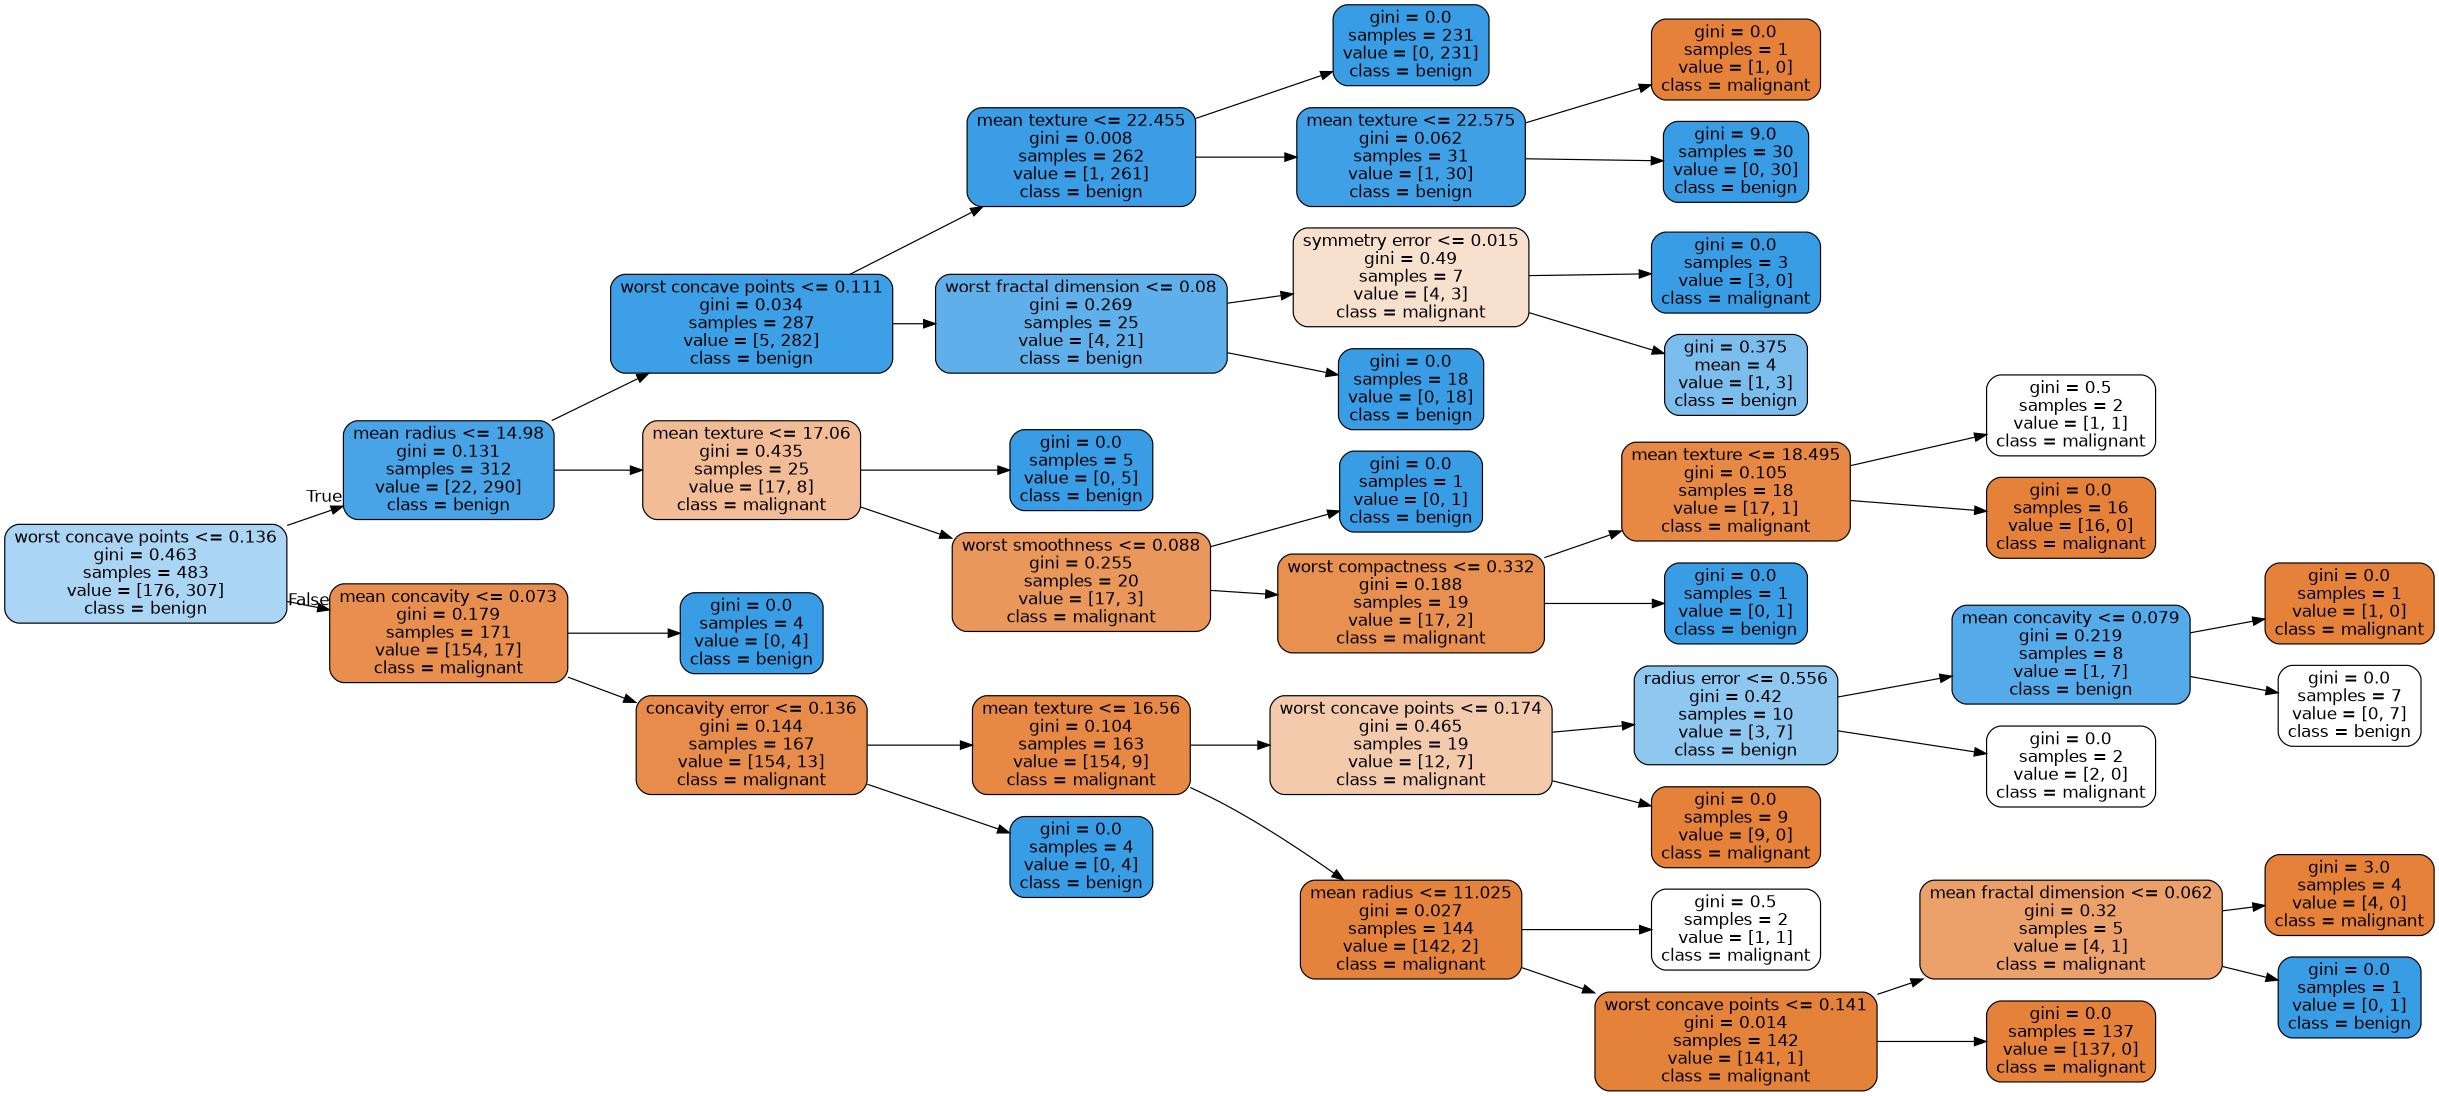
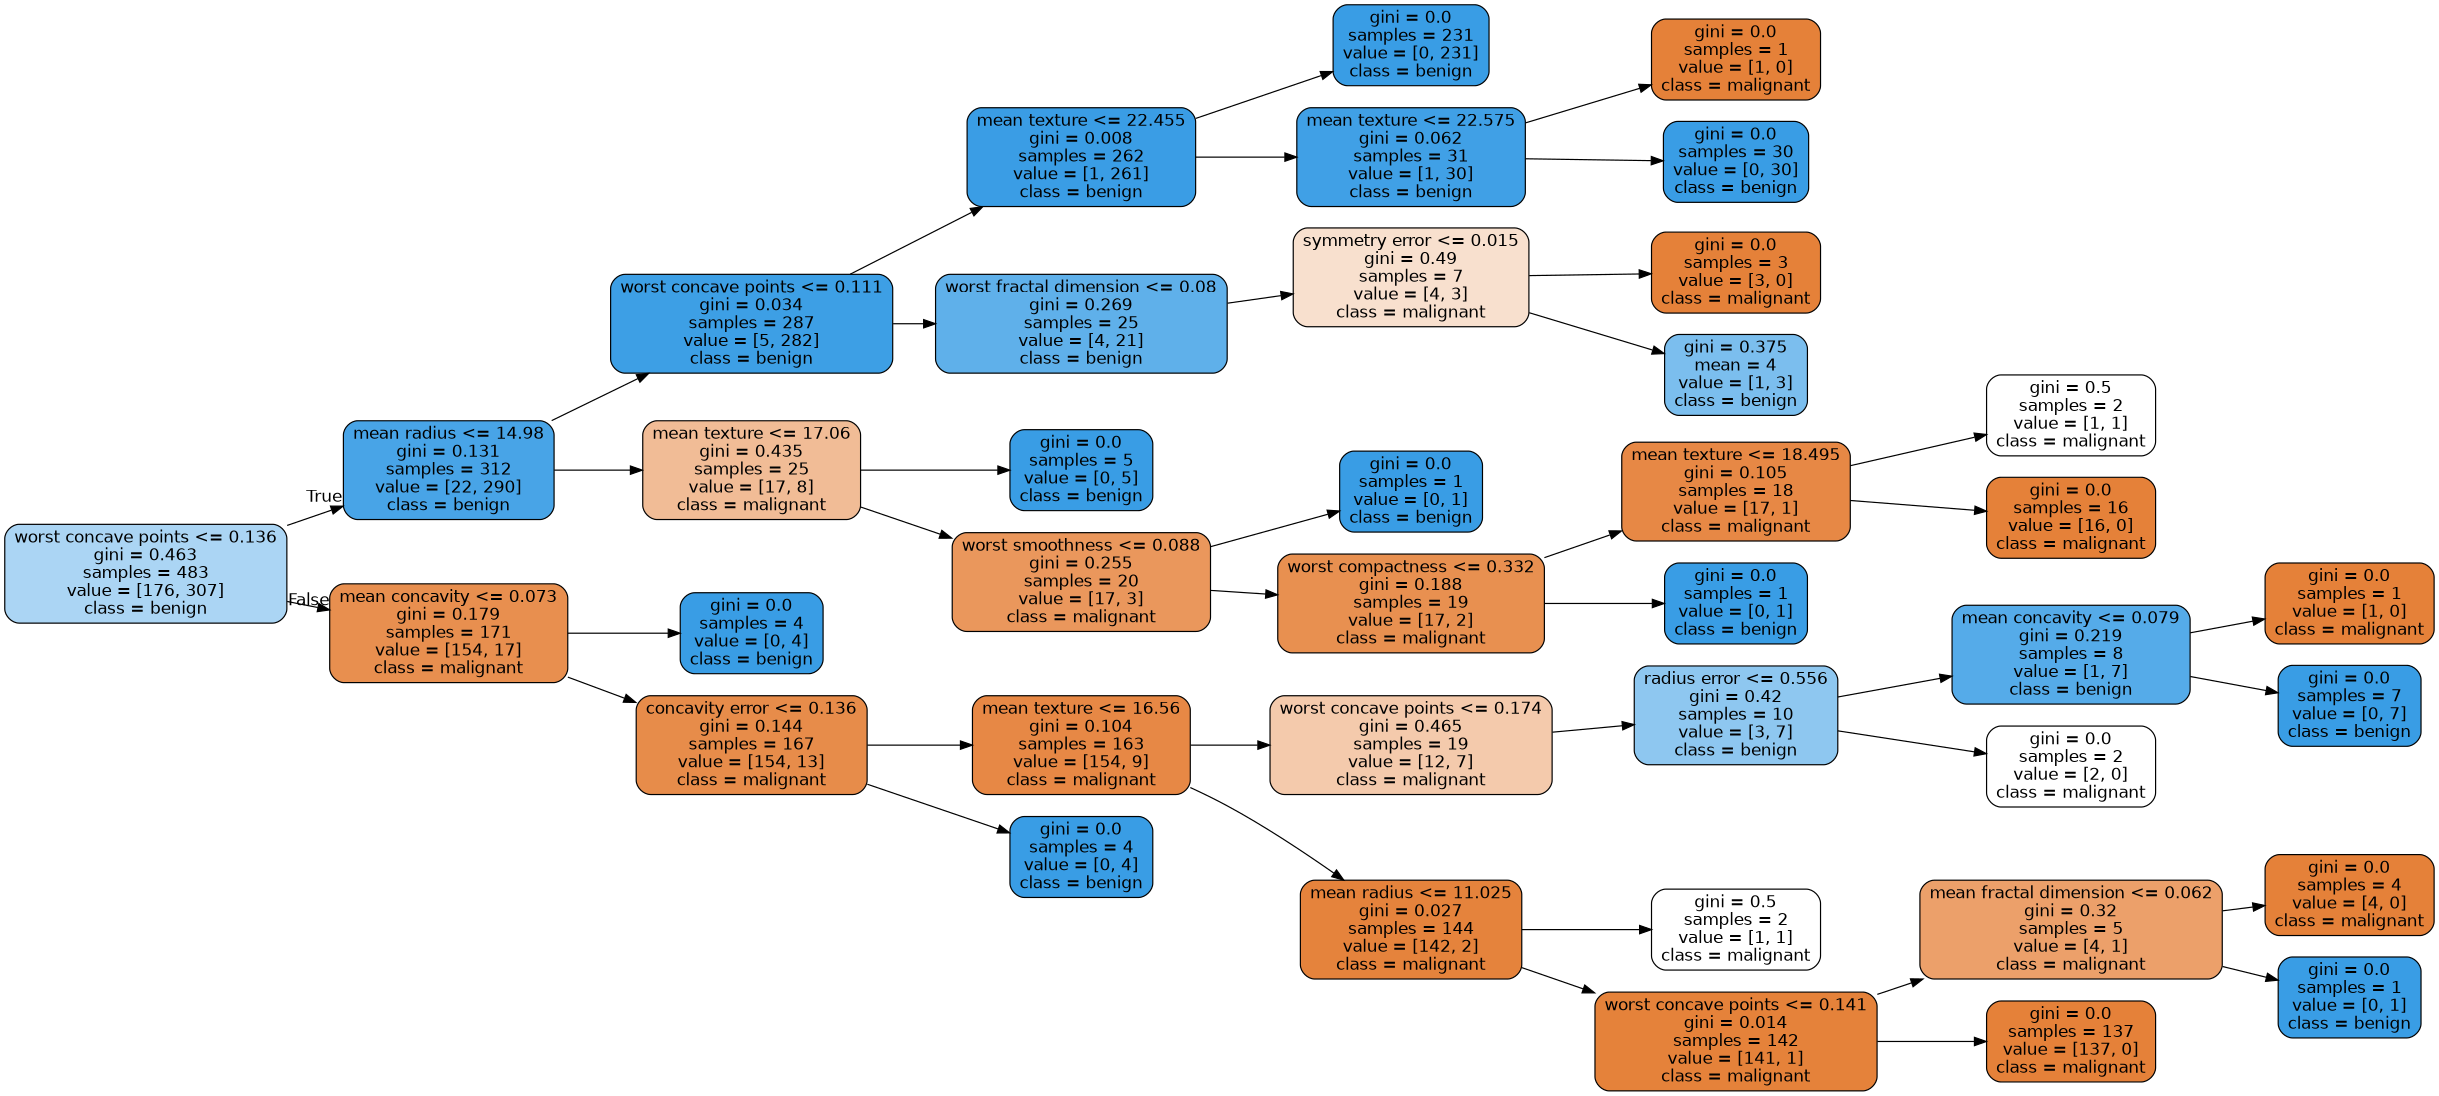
(1736, 162) -> (1736, 162)
(1736, 273) -> (1736, 273)
(1411, 389) -> none
(2350, 706) -> (2350, 706)
(1736, 827) -> none
(2350, 895) -> (2350, 895)
